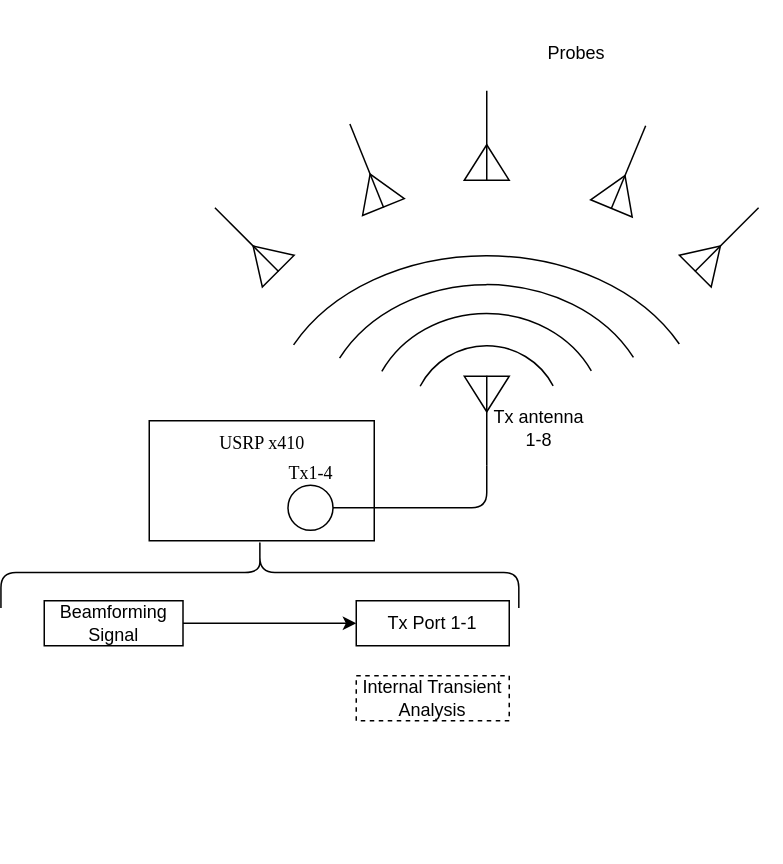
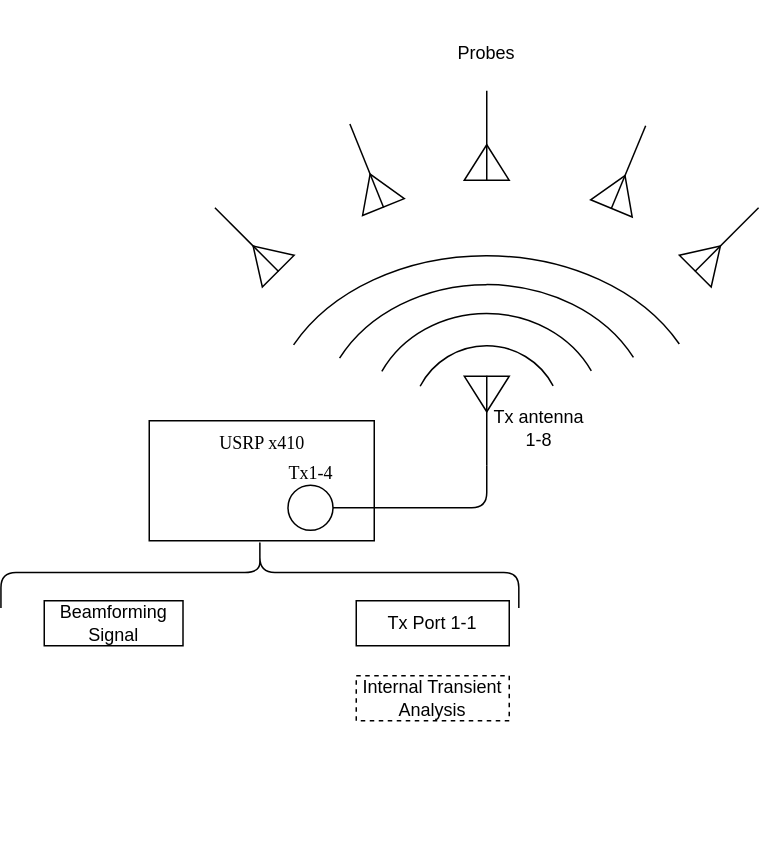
(577, 53) -> (487, 53)
(264, 623) -> none
